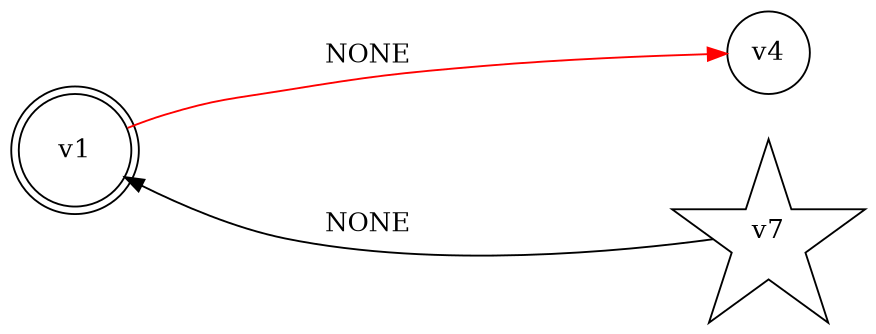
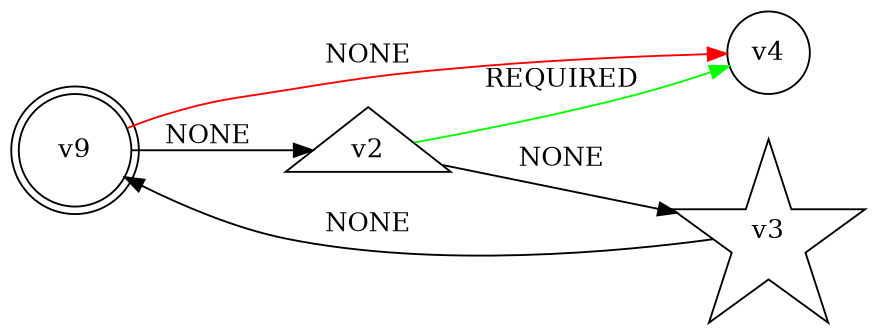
(75, 150) -> (75, 150)
none -> (368, 150)
(769, 231) -> (769, 231)
